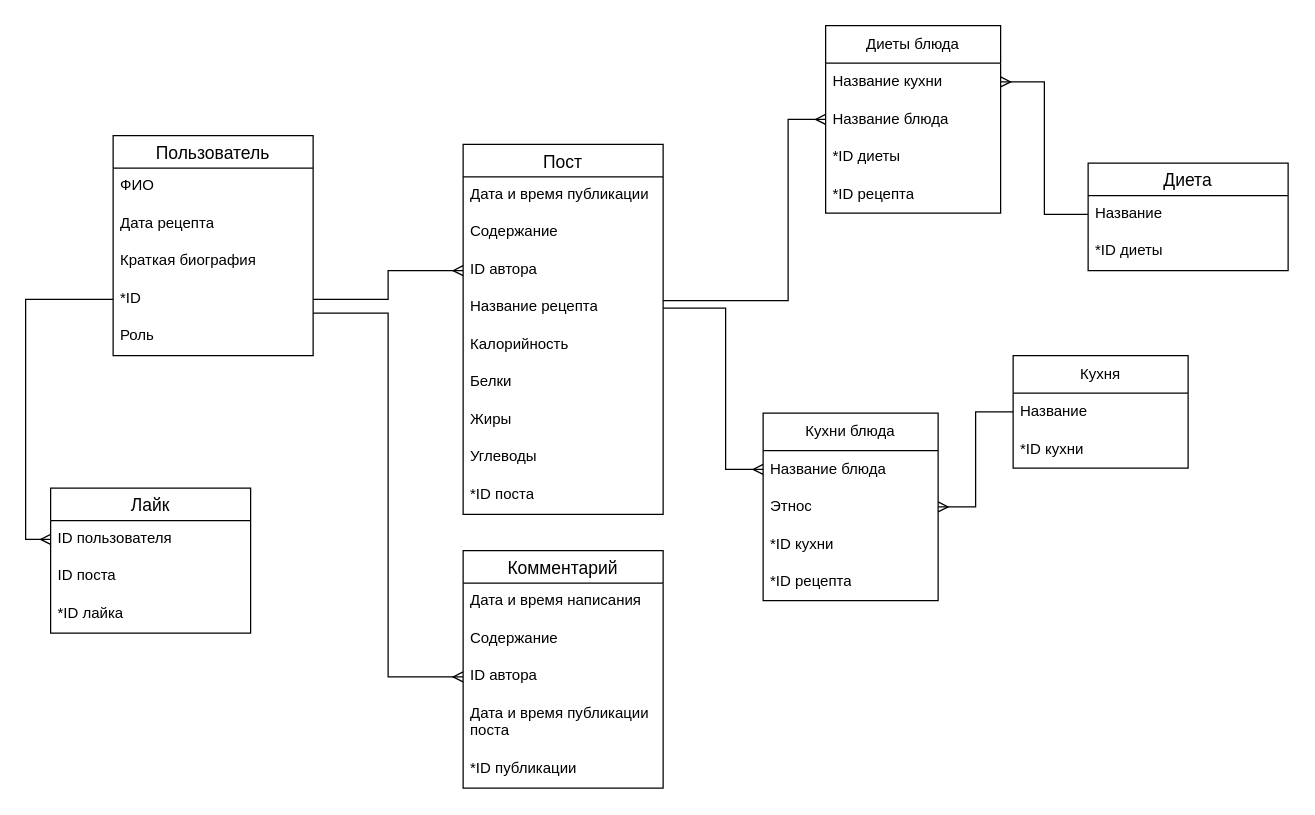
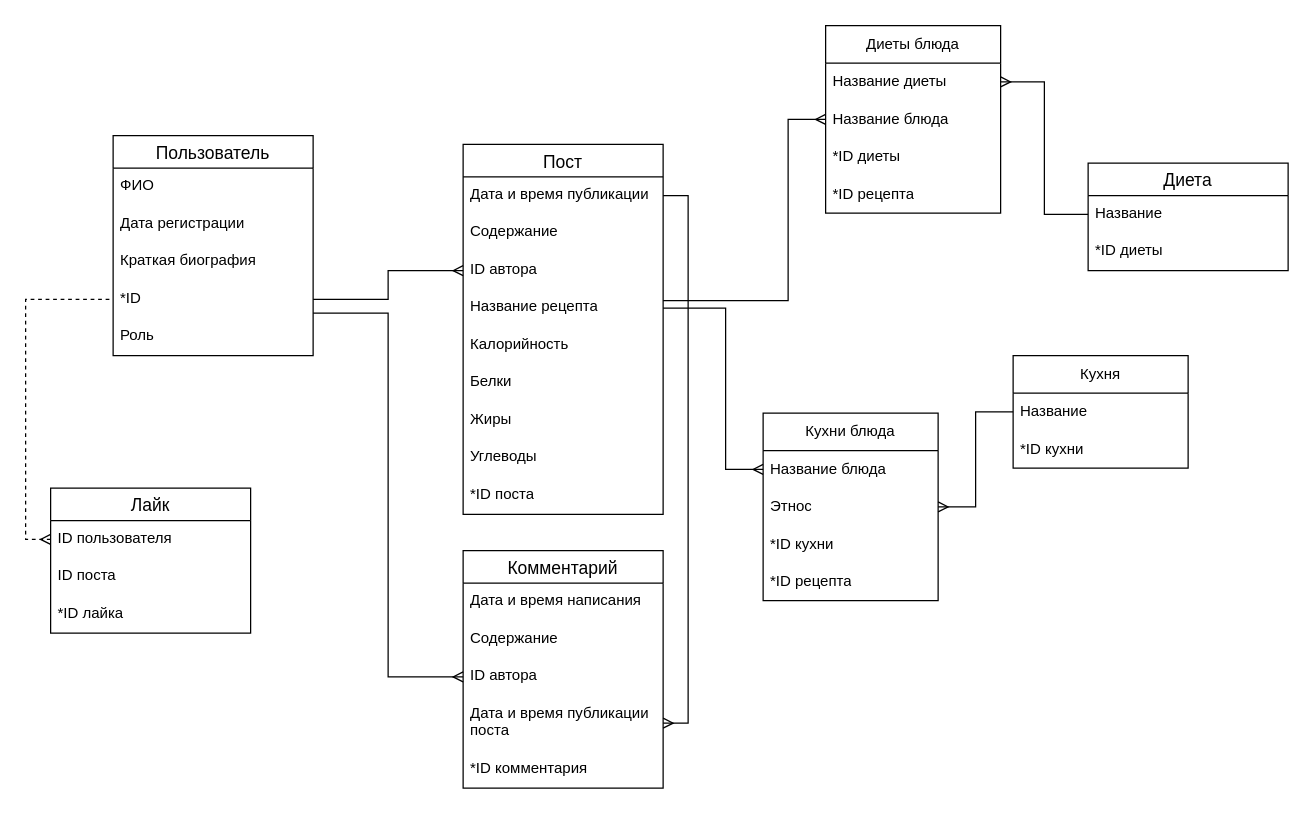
(890, 82) -> (890, 82)
(169, 223) -> (186, 223)
(26, 388) -> (26, 388)
none -> (688, 459)
(527, 768) -> (532, 768)
